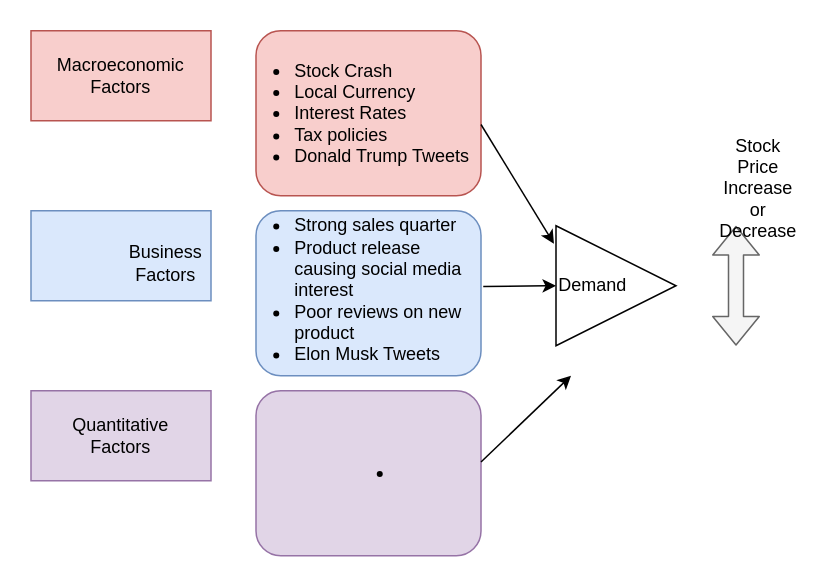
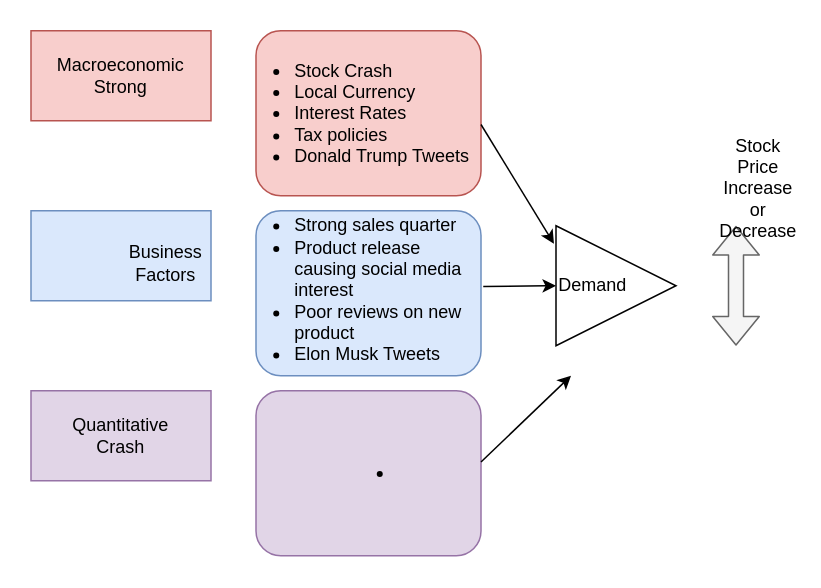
(121, 76) -> (121, 76)
(121, 436) -> (121, 436)
